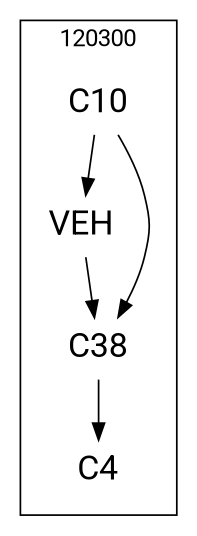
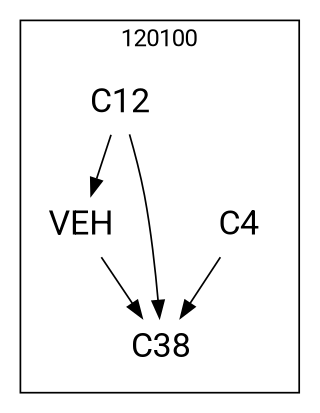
(99, 40) -> (160, 40)
(99, 104) -> (121, 104)
(99, 401) -> (205, 280)
